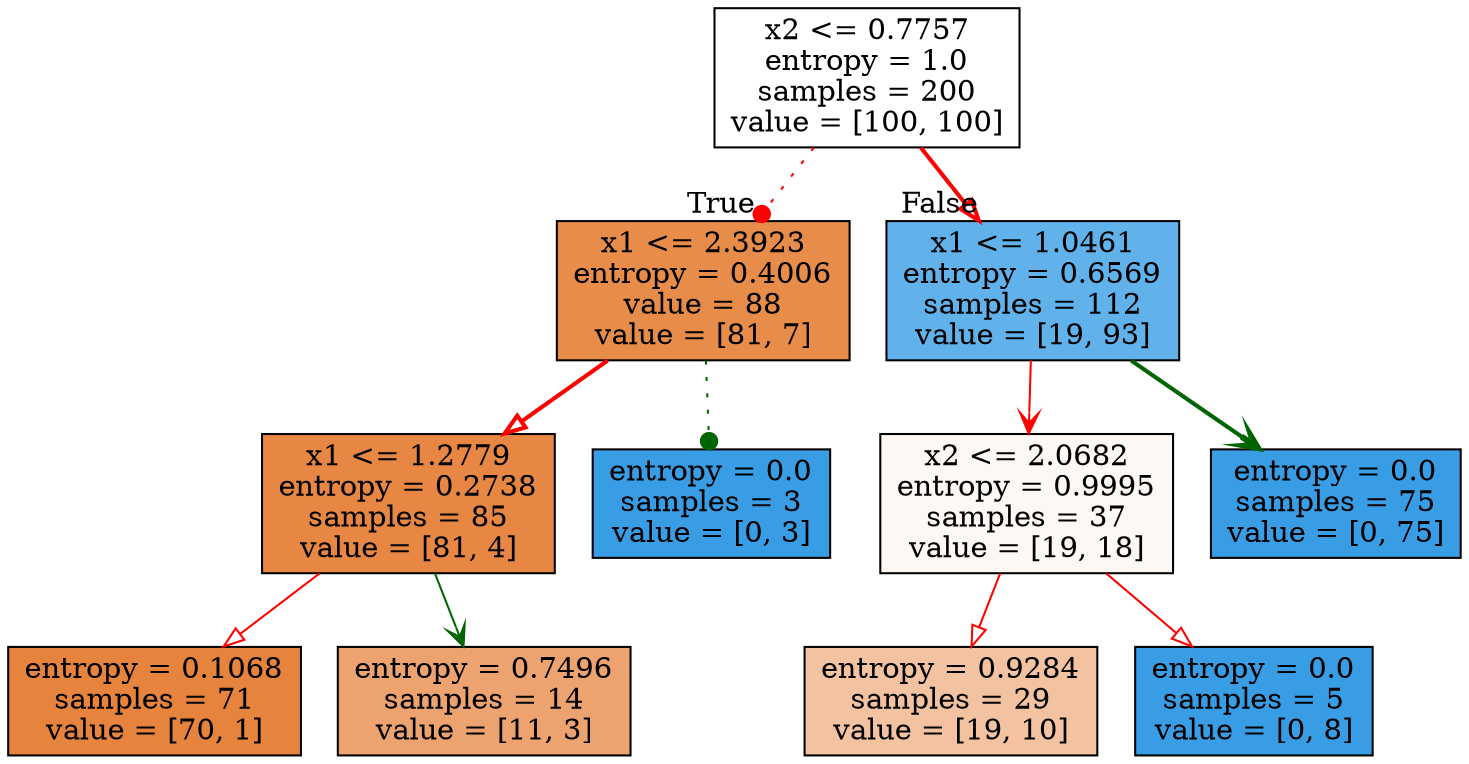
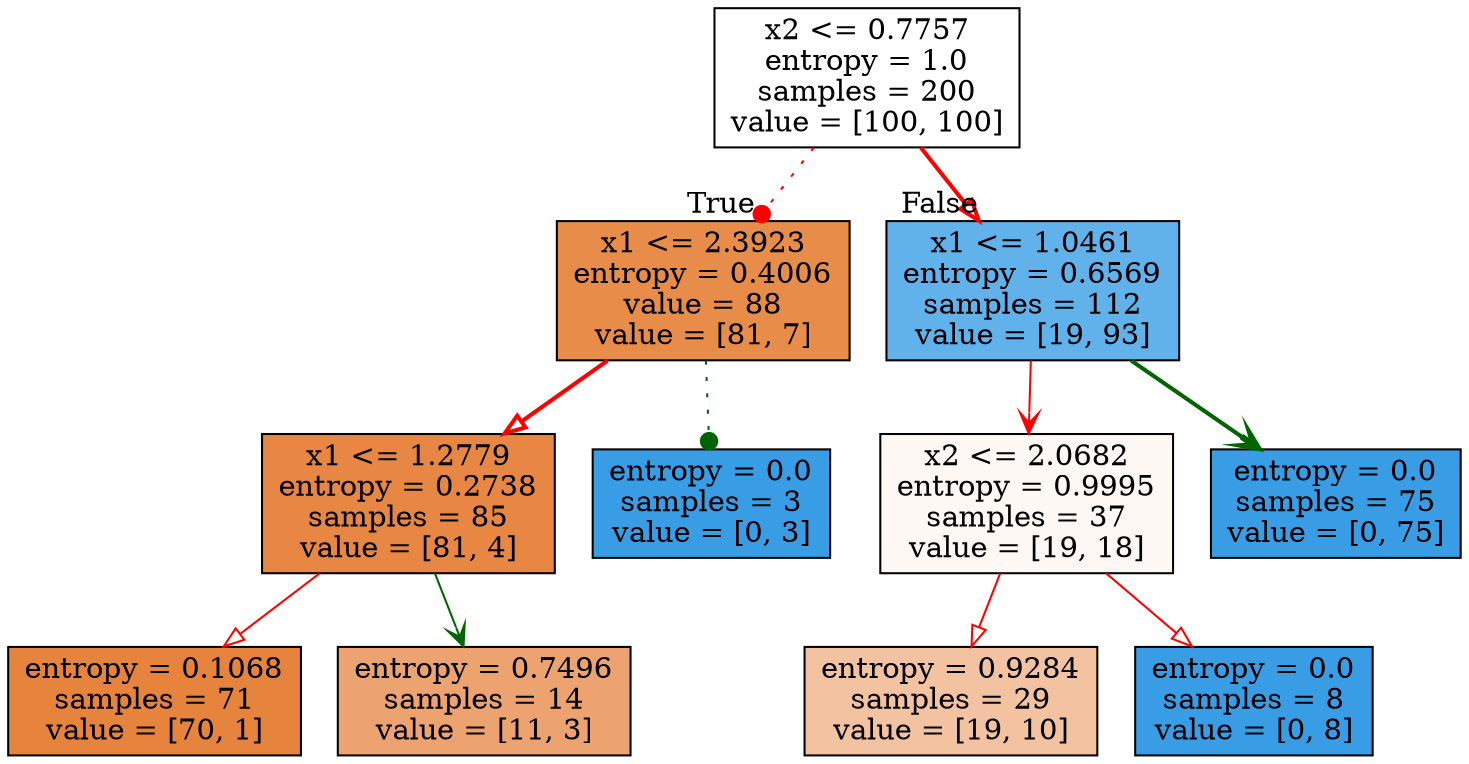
(1254, 701) -> (1254, 701)
